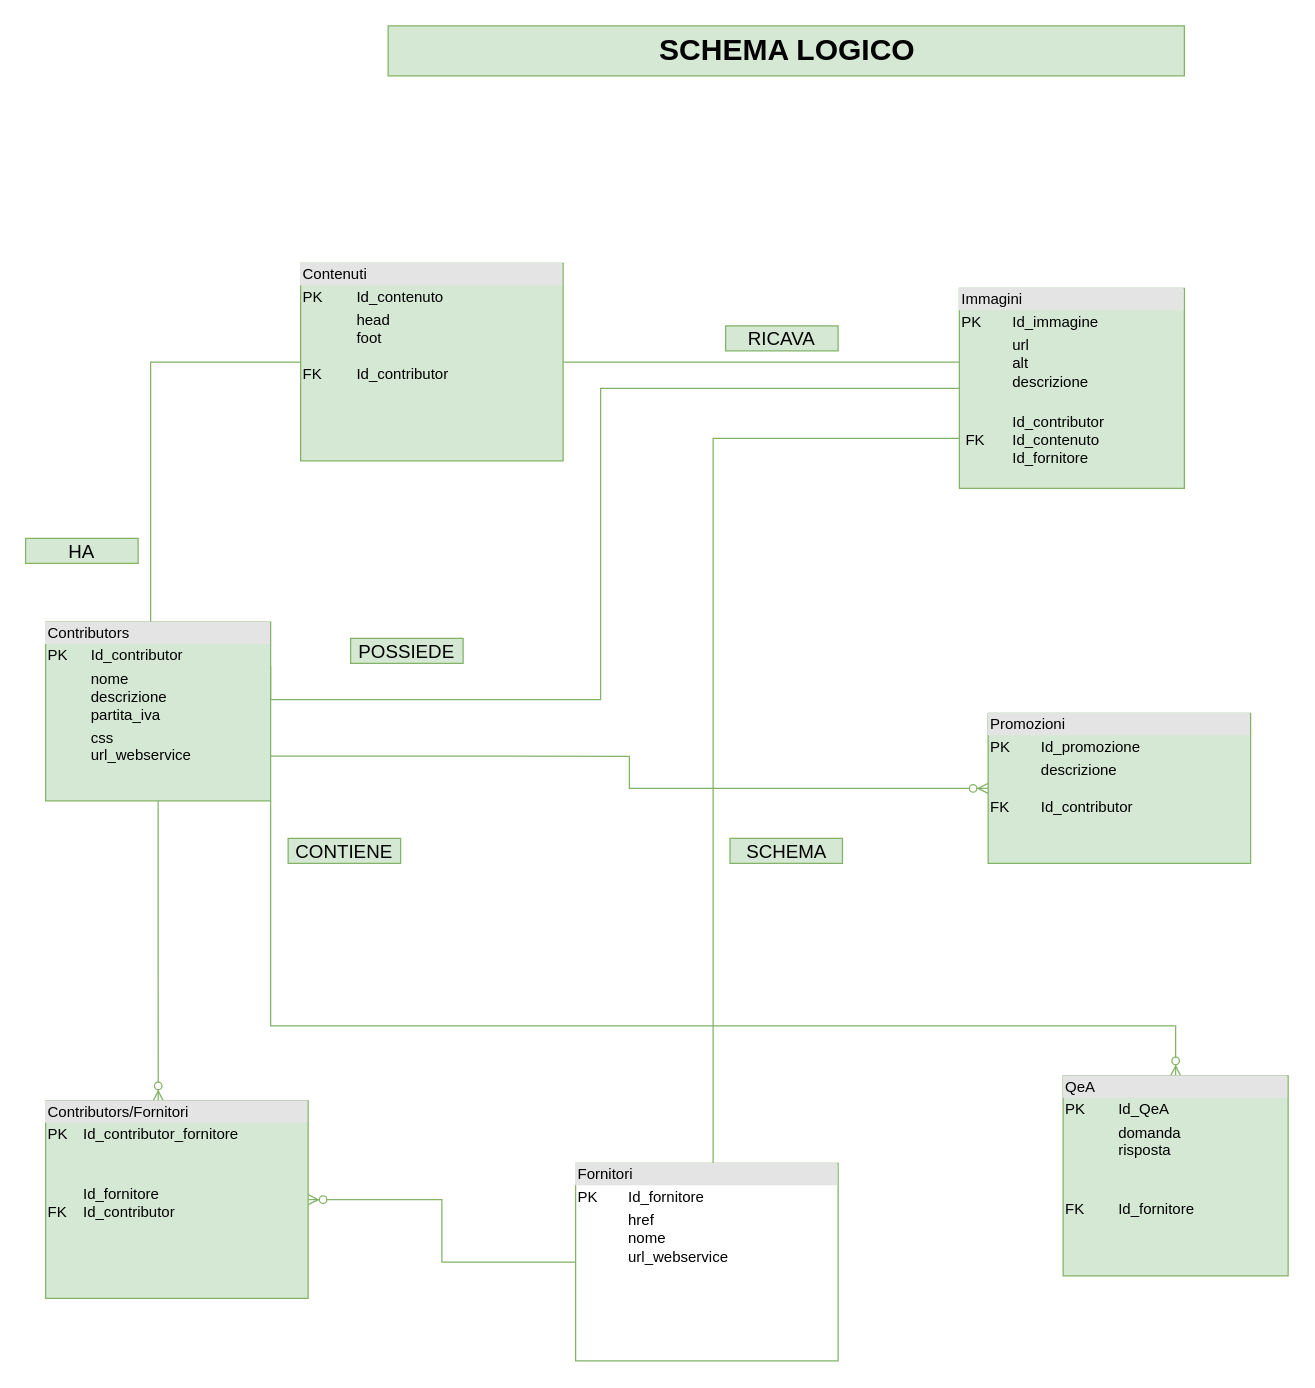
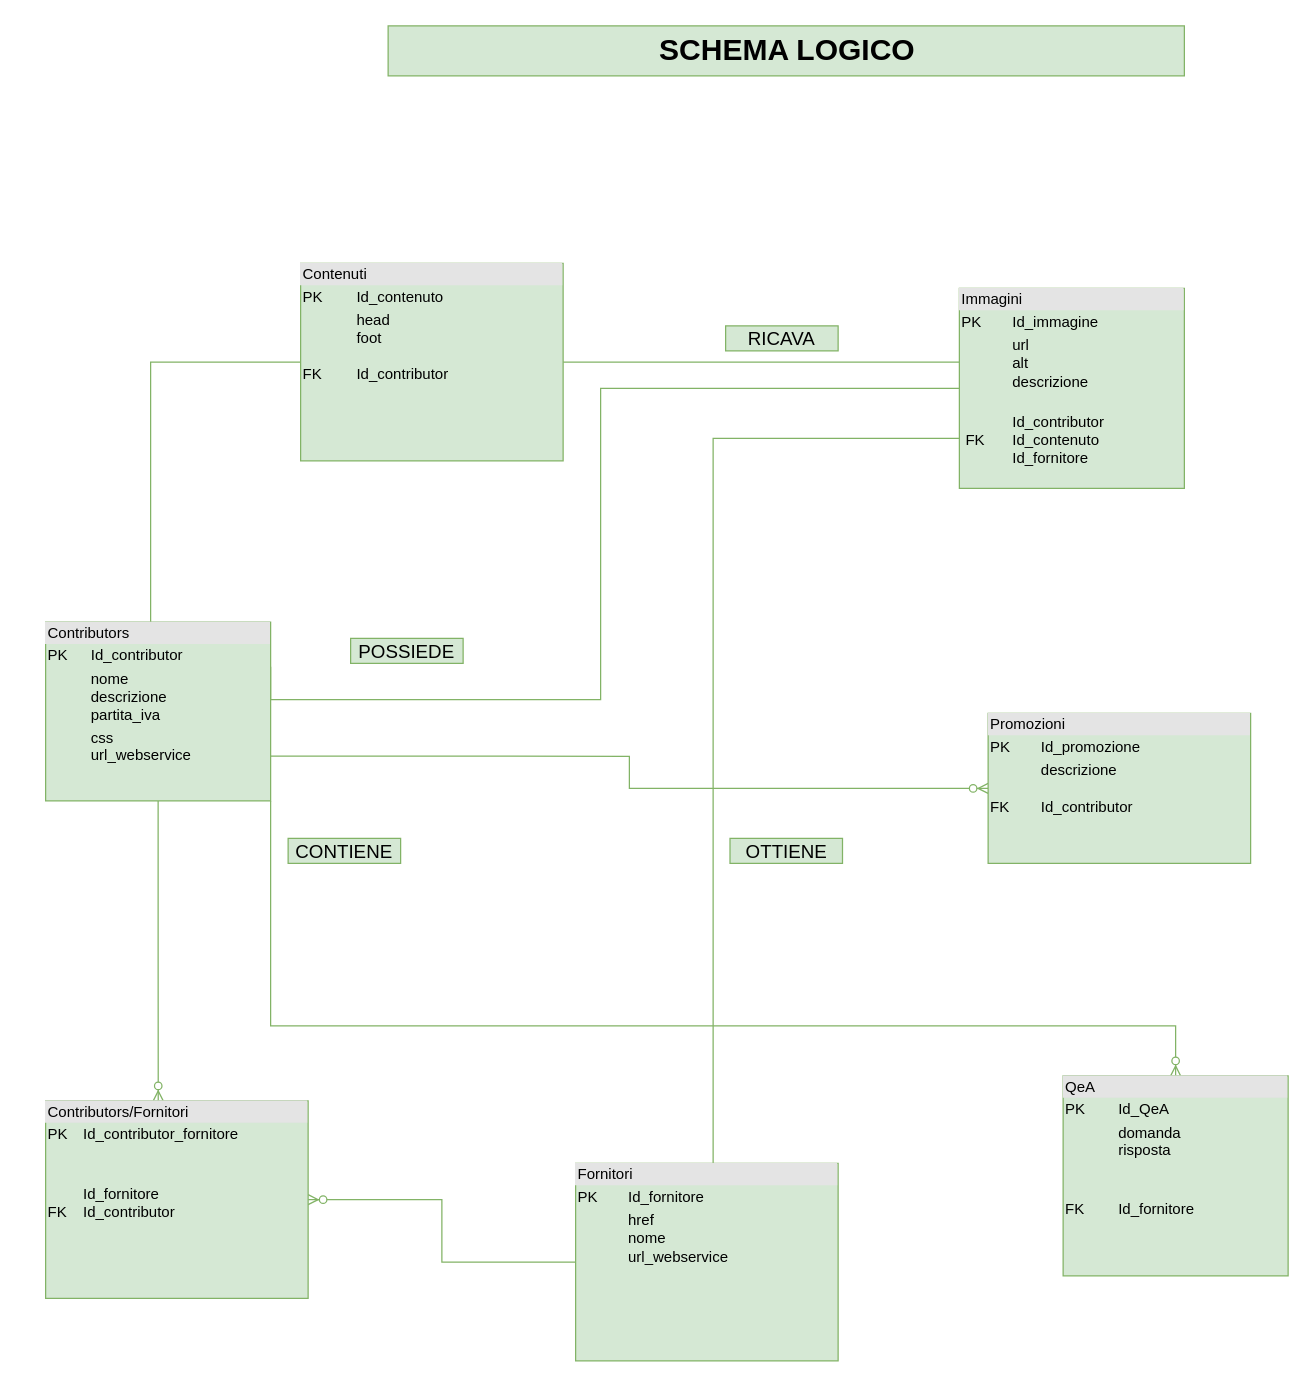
(82, 551) -> none
(787, 851) -> (787, 851)
(707, 1262) -> (707, 1262)
